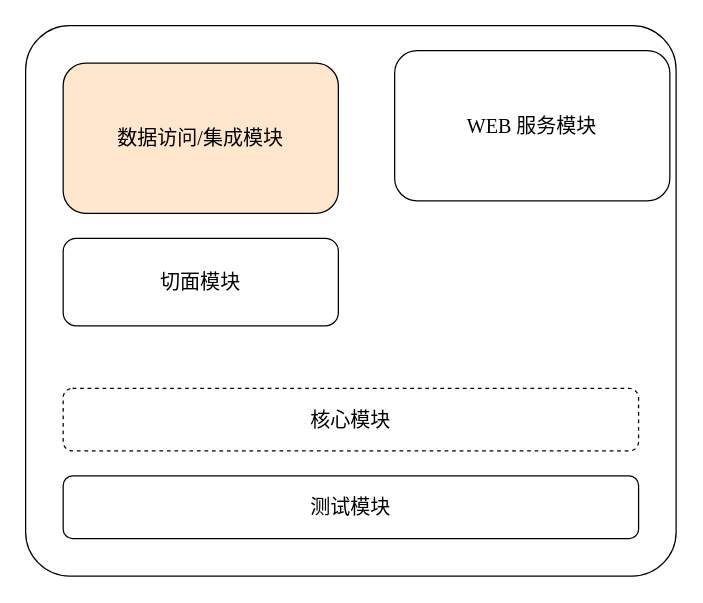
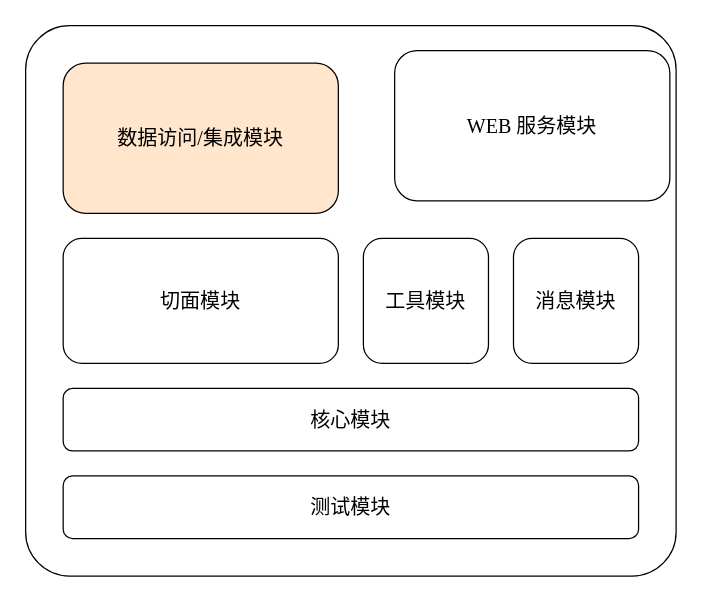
(201, 282) -> (201, 301)
none -> (426, 301)
none -> (576, 301)
(351, 419) -> (351, 419)
